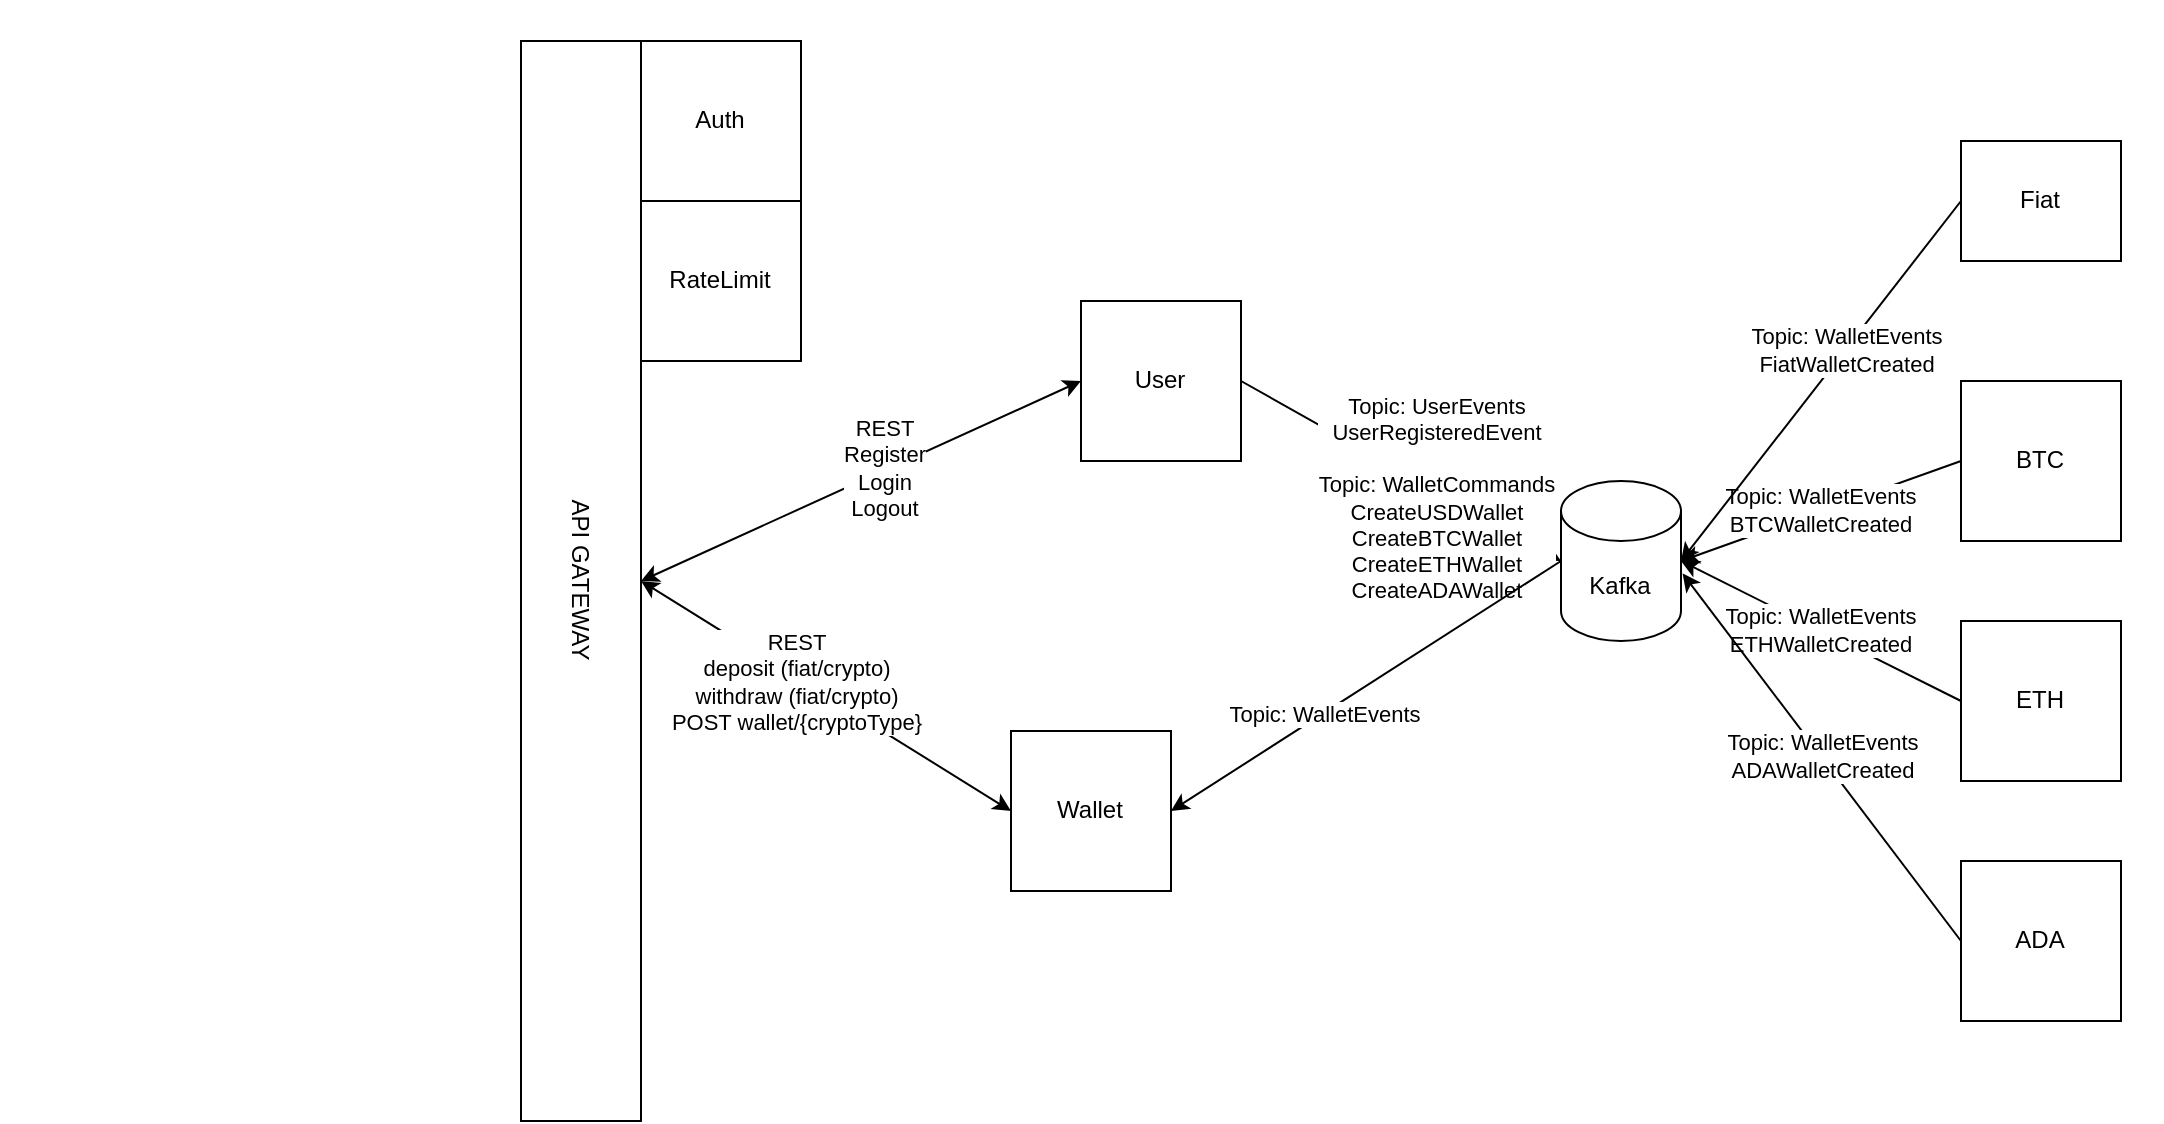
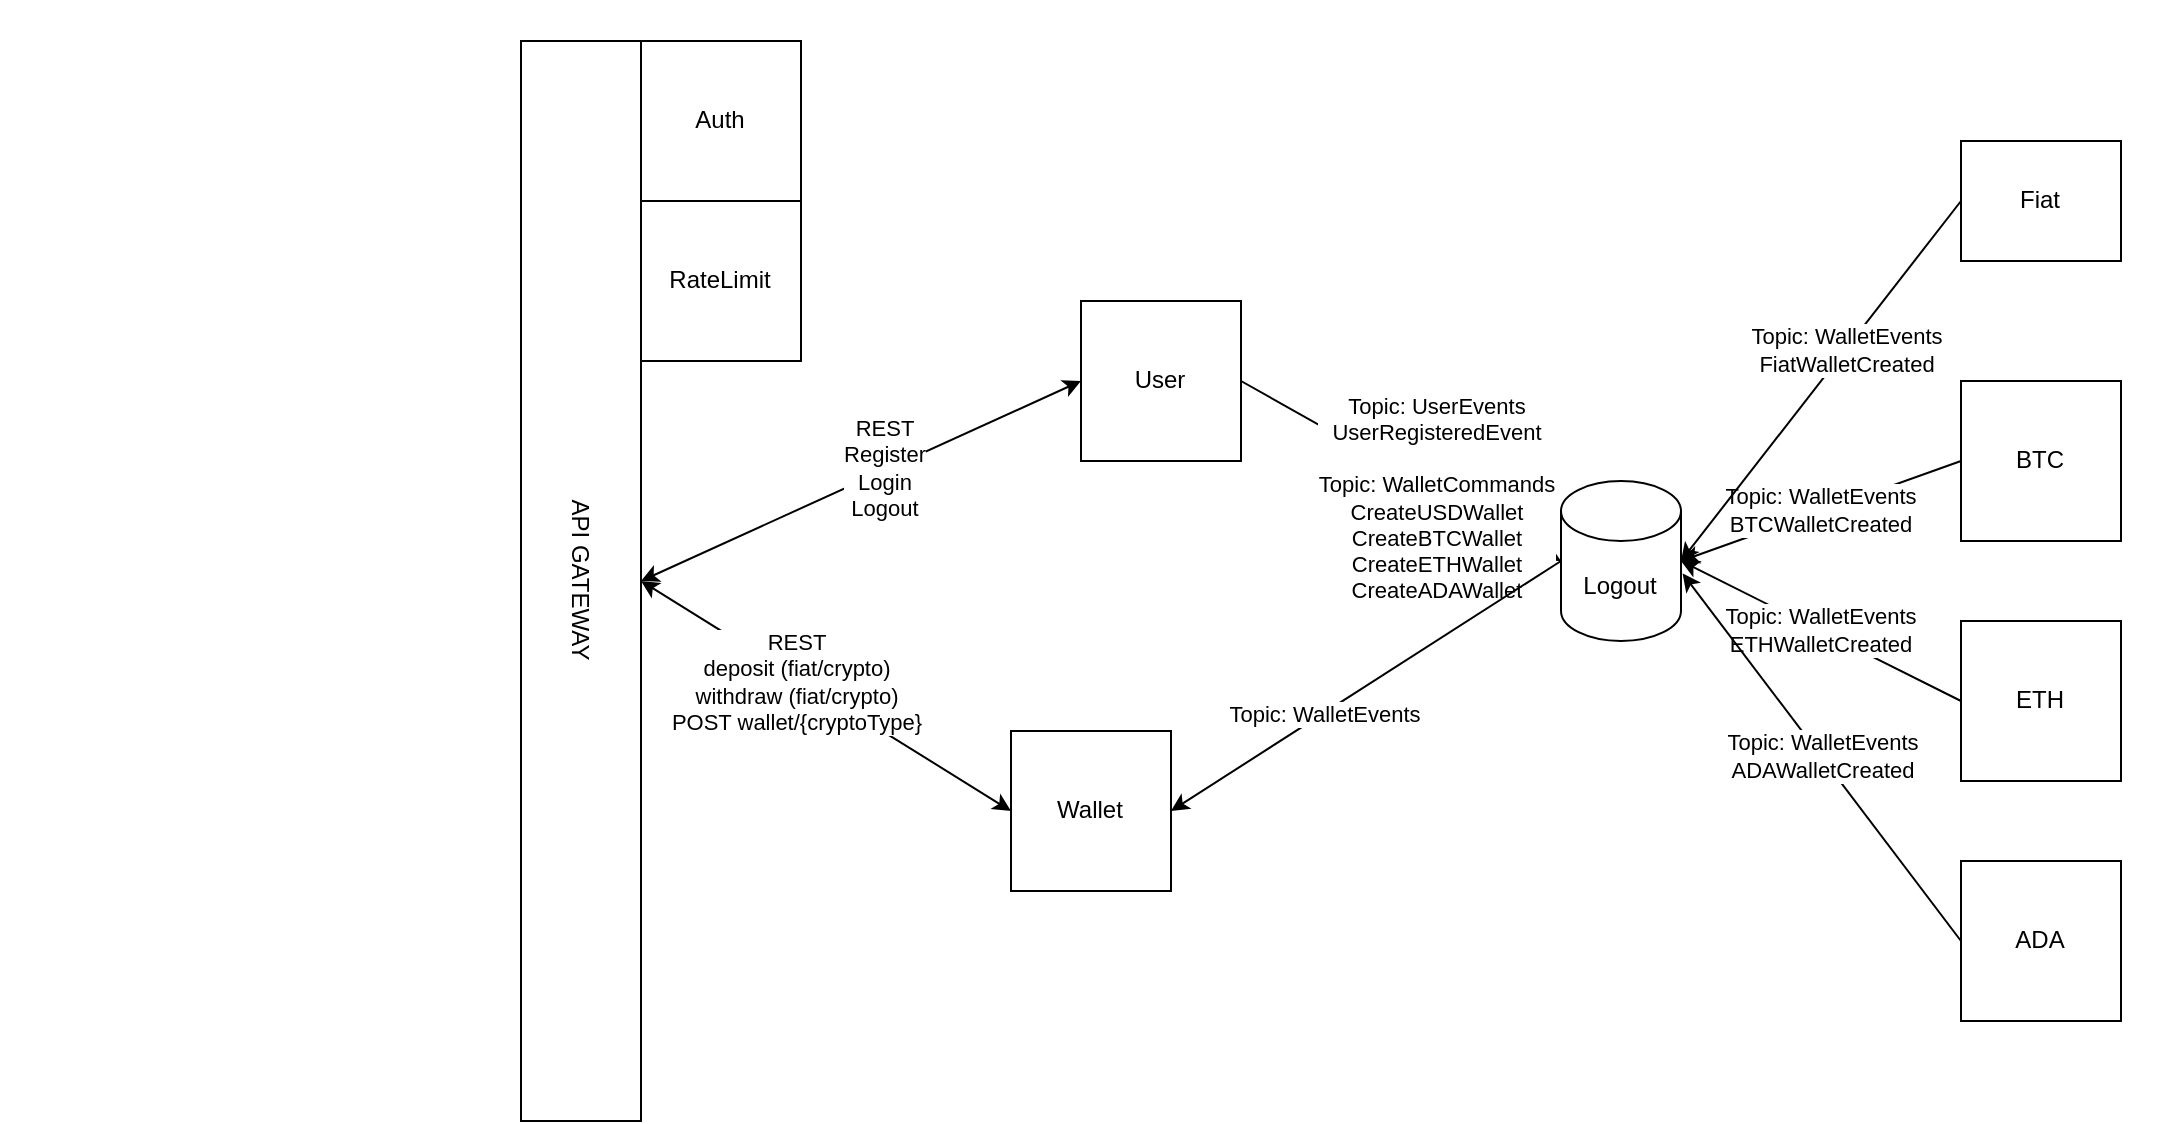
(1621, 587) -> (1621, 587)
